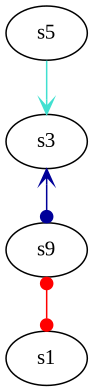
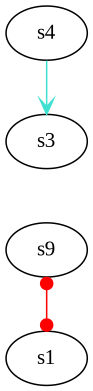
(47, 33) -> (47, 33)
(47, 197) -> none
